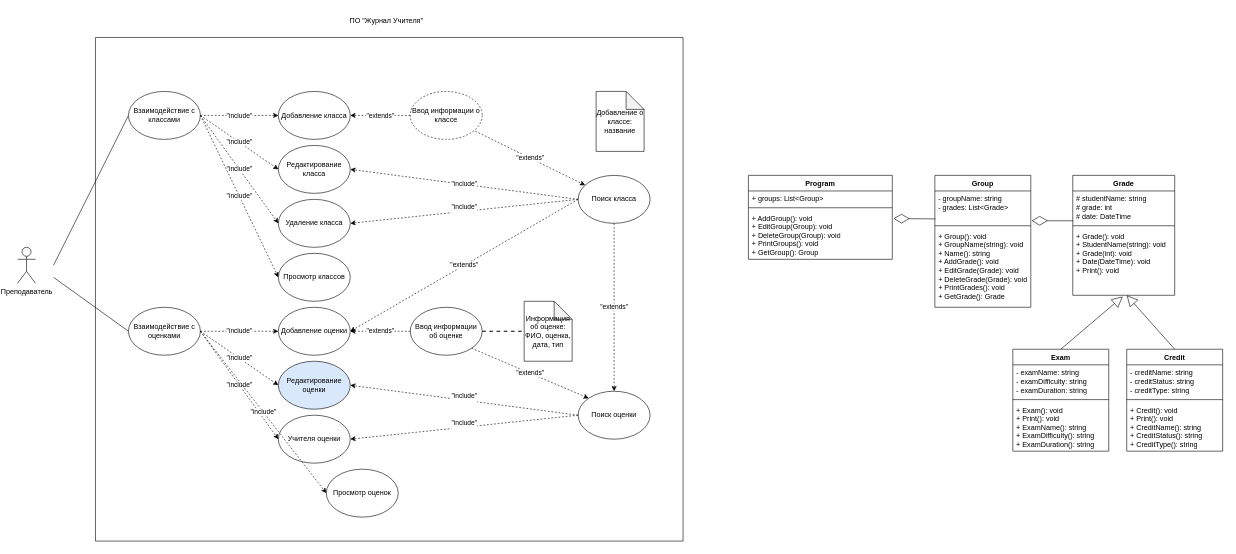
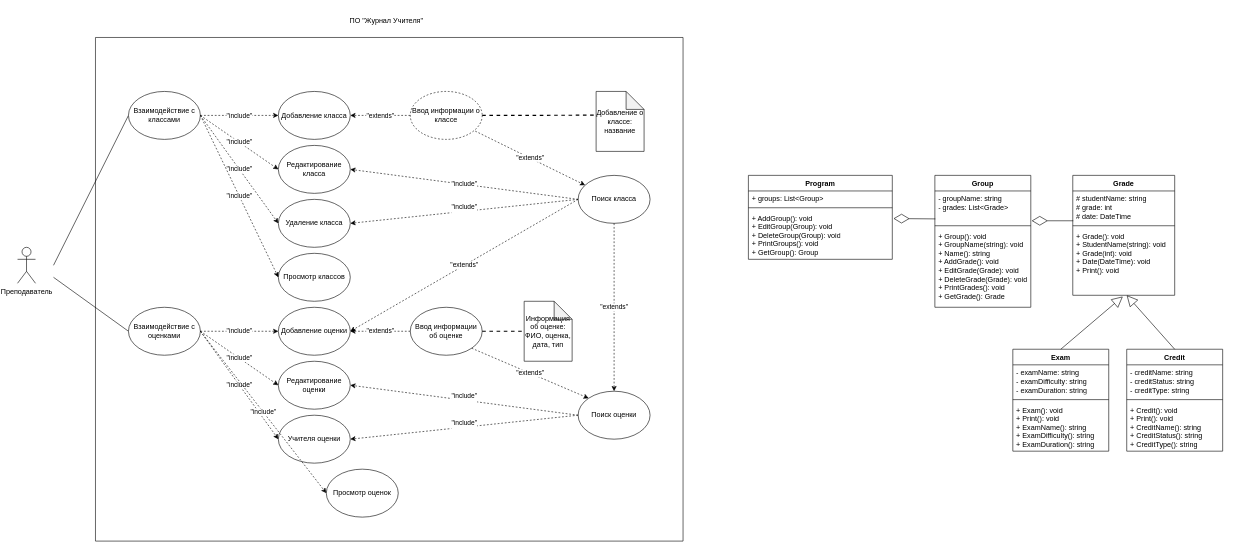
none -> (538, 115)
(314, 386) -> (314, 386)
